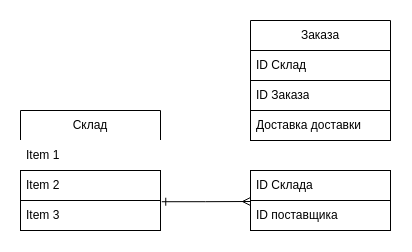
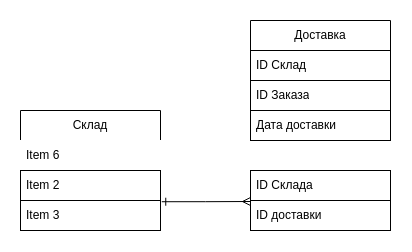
(321, 36) -> (321, 36)
(312, 126) -> (299, 126)
(45, 156) -> (45, 156)
(299, 216) -> (292, 216)
